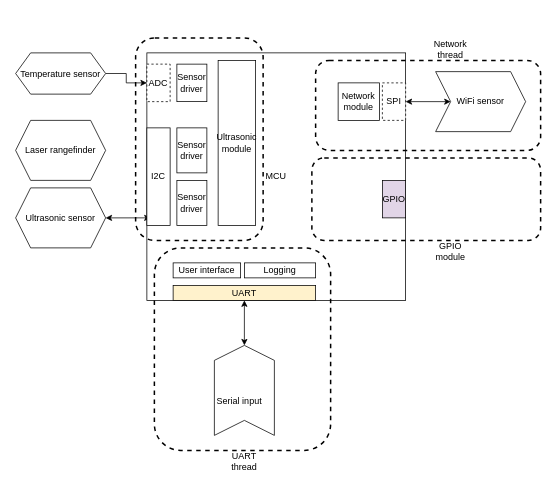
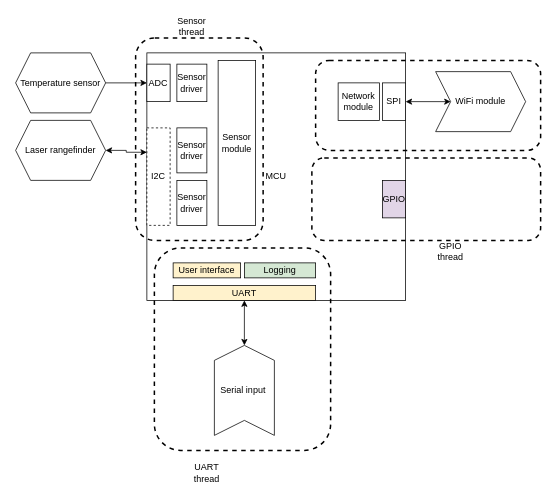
none -> (192, 27)
(450, 49) -> none
(60, 74) -> (60, 83)
(158, 83) -> (158, 83)
(394, 102) -> (394, 102)
(480, 102) -> (480, 102)
(237, 143) -> (237, 143)
none -> (126, 150)
(158, 177) -> (158, 177)
(60, 218) -> none
(144, 218) -> none
(450, 252) -> (450, 252)
(207, 270) -> (207, 270)
(280, 270) -> (280, 270)
(239, 402) -> (242, 390)
(244, 462) -> (207, 473)
